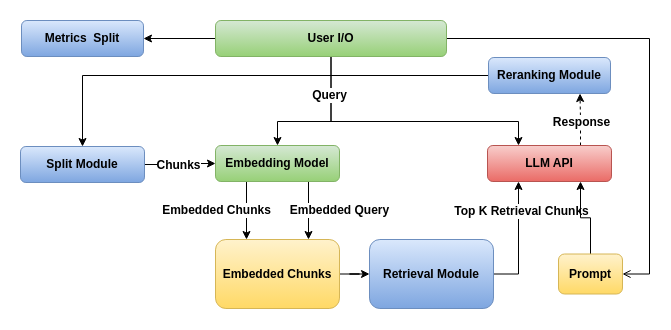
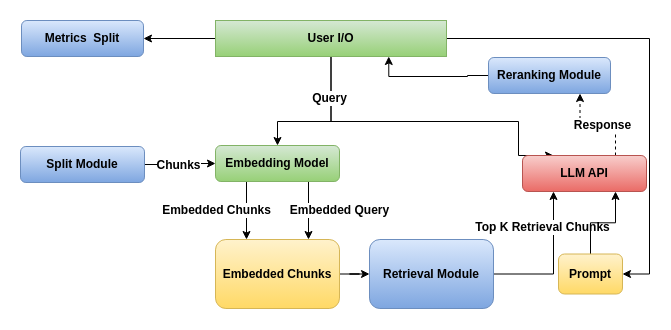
(331, 39) -> (331, 39)
(244, 76) -> (423, 77)
(550, 164) -> (585, 174)
(629, 274) -> (631, 274)
